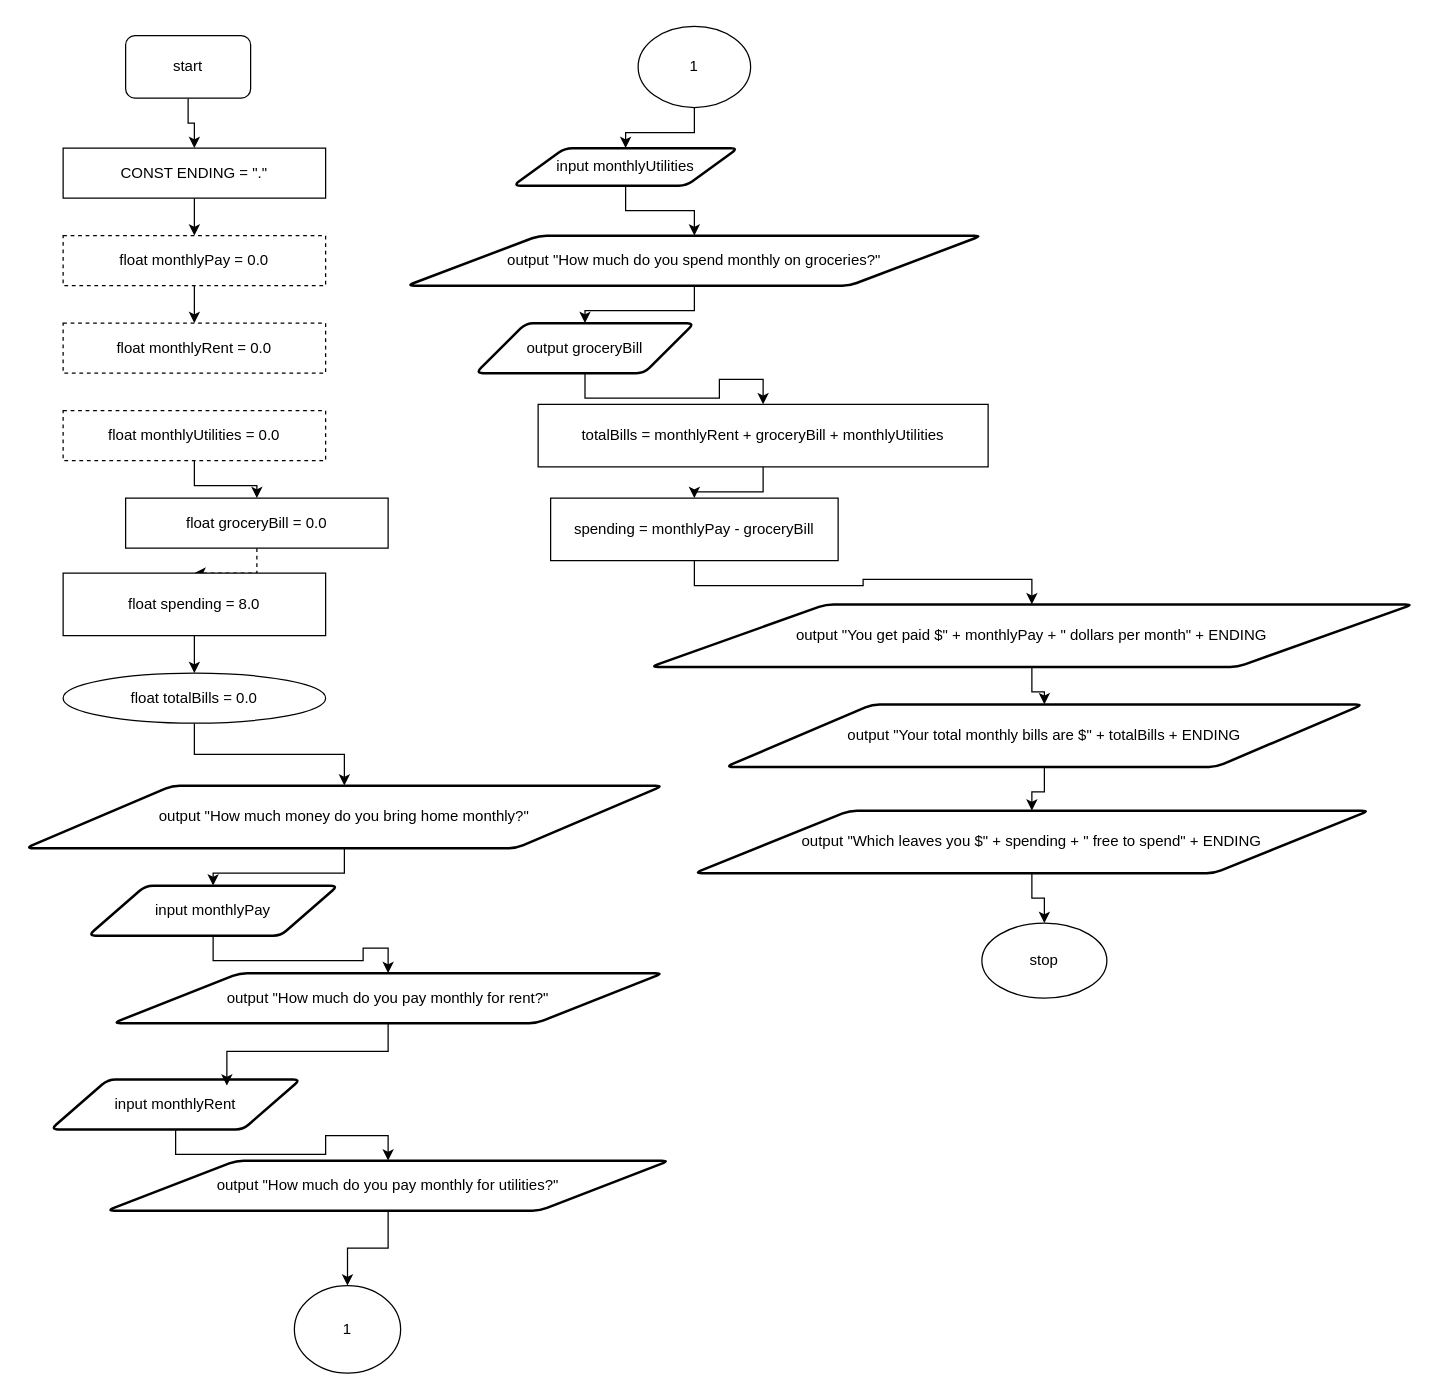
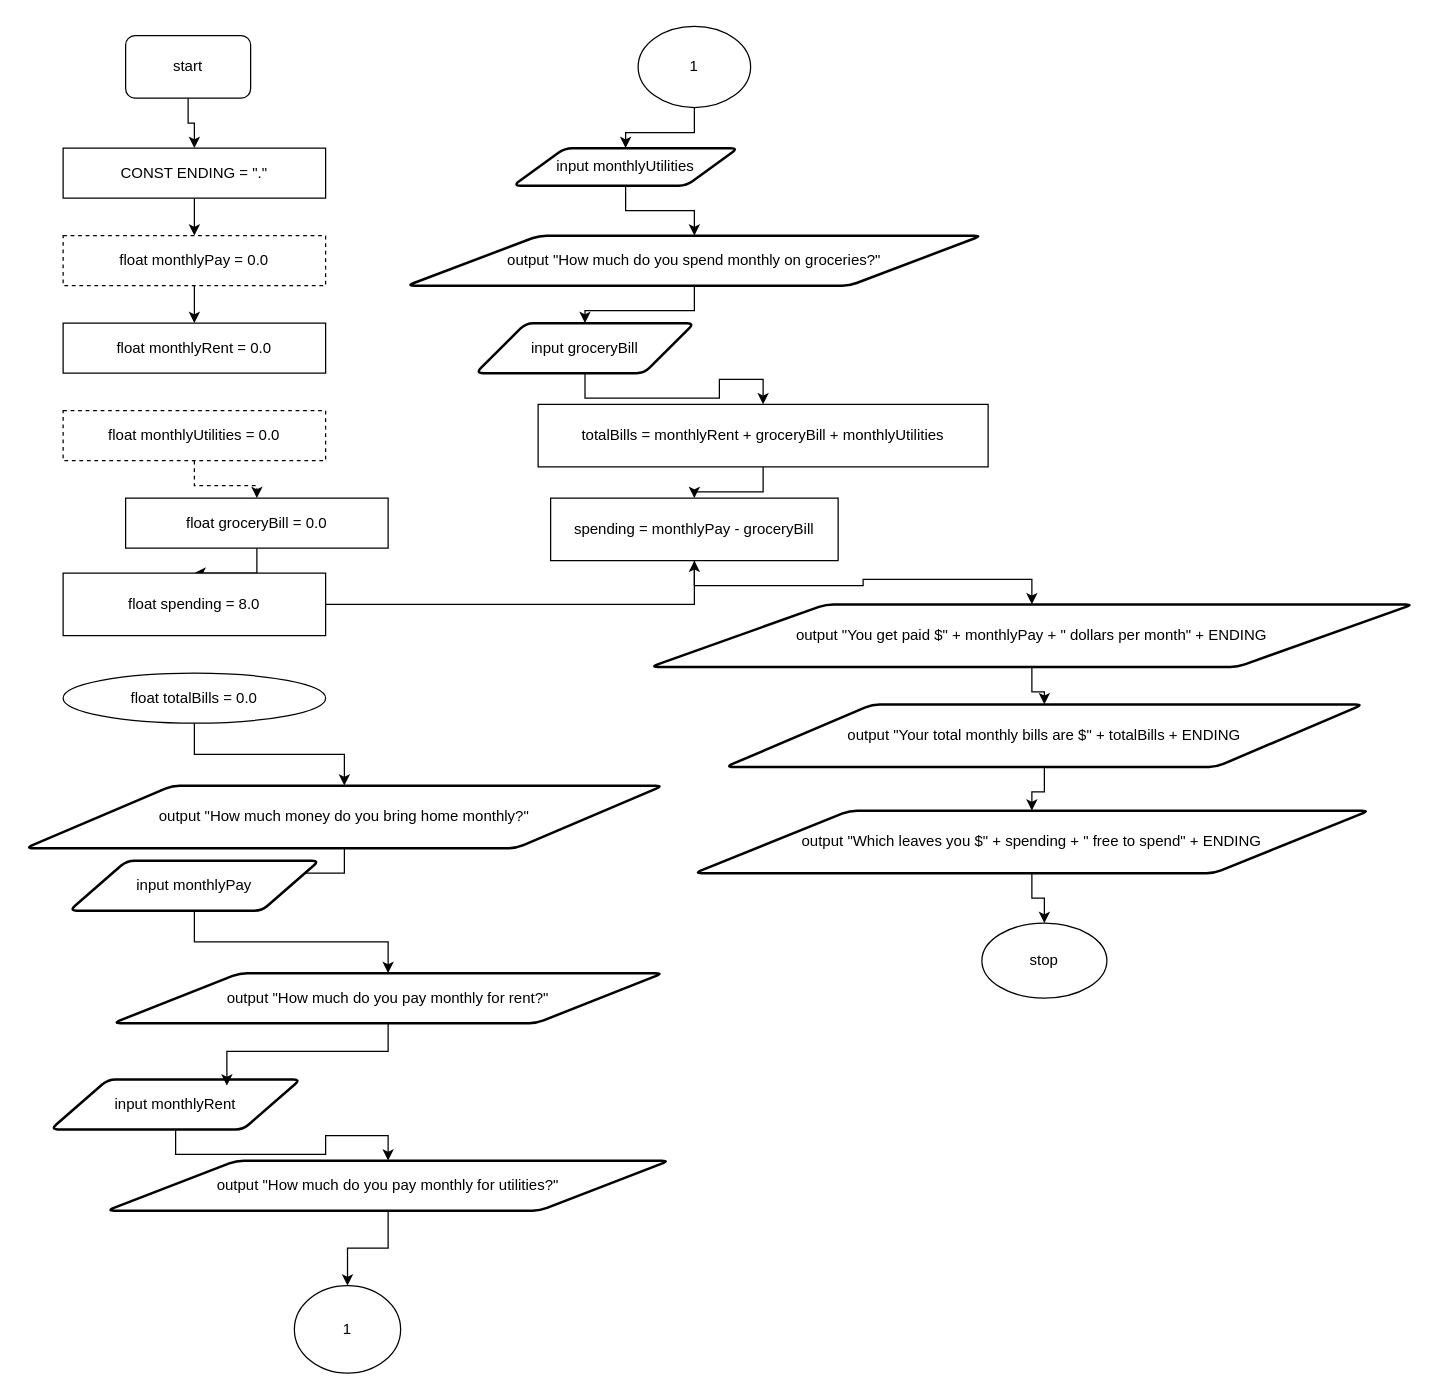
(194, 348) -> (194, 348)
(585, 348) -> (585, 348)
(216, 486) -> (216, 486)
(257, 561) -> (257, 561)
(194, 659) -> (518, 604)
(213, 911) -> (194, 886)
